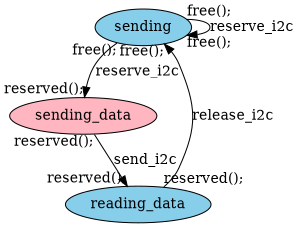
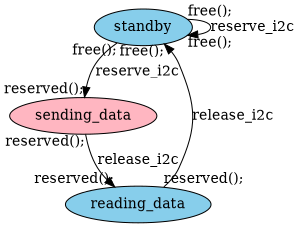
(143, 27) -> (143, 27)
(145, 160) -> (138, 160)
